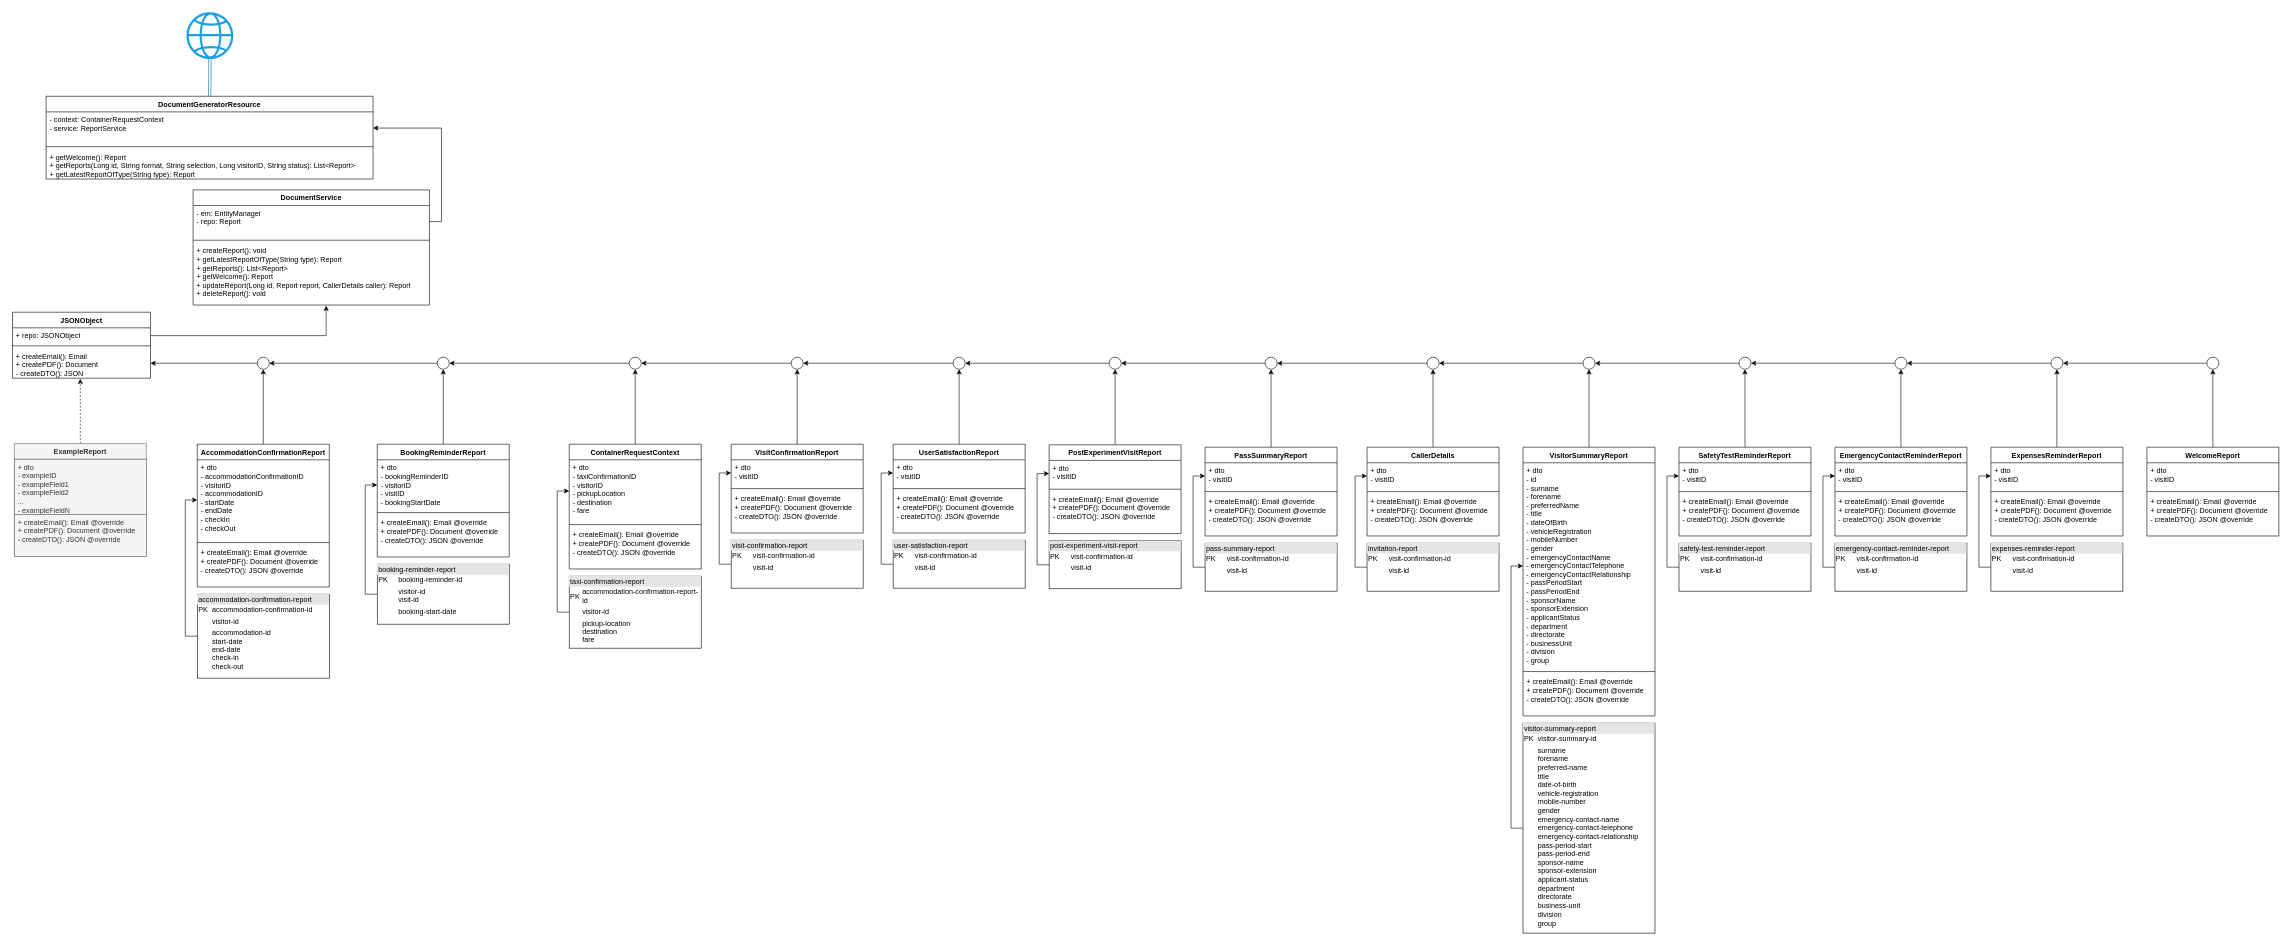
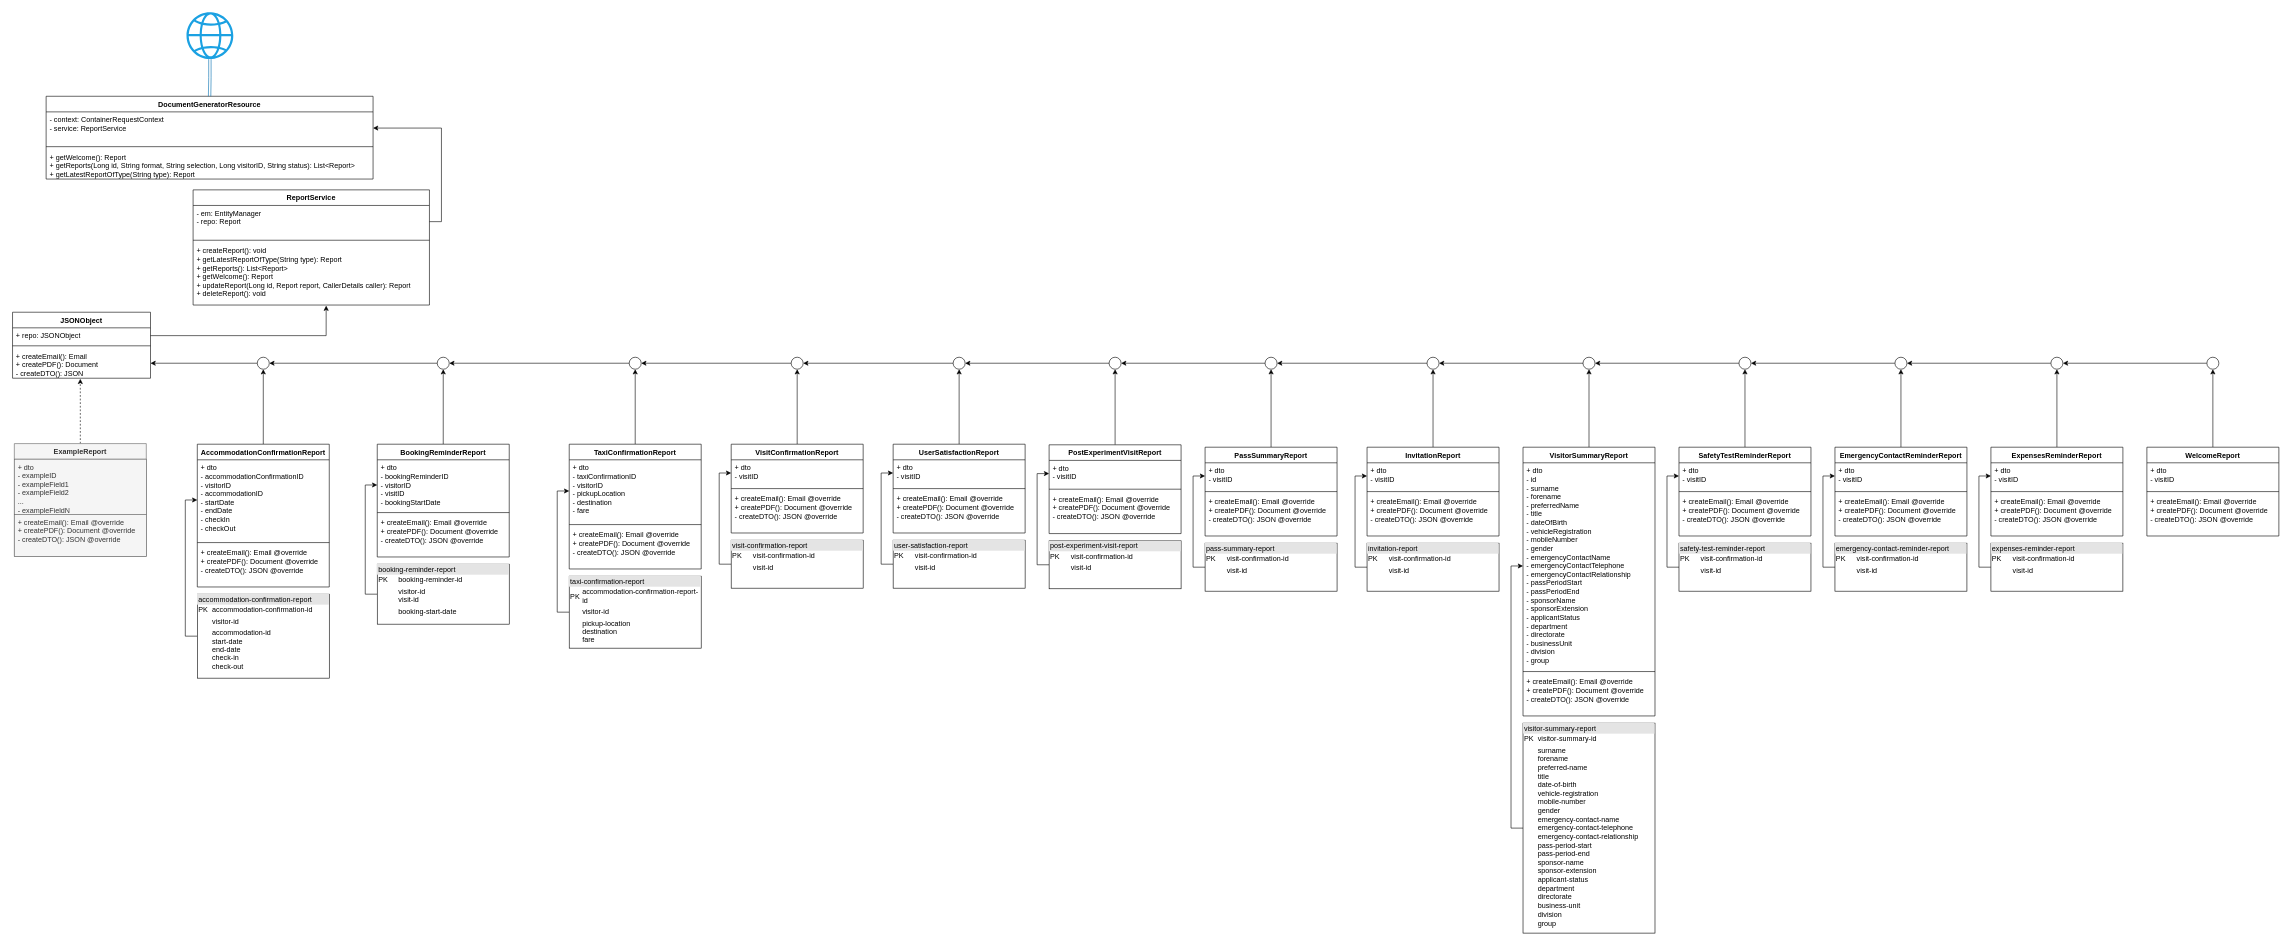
(311, 198) -> (311, 198)
(635, 453) -> (635, 453)
(1433, 456) -> (1433, 456)
